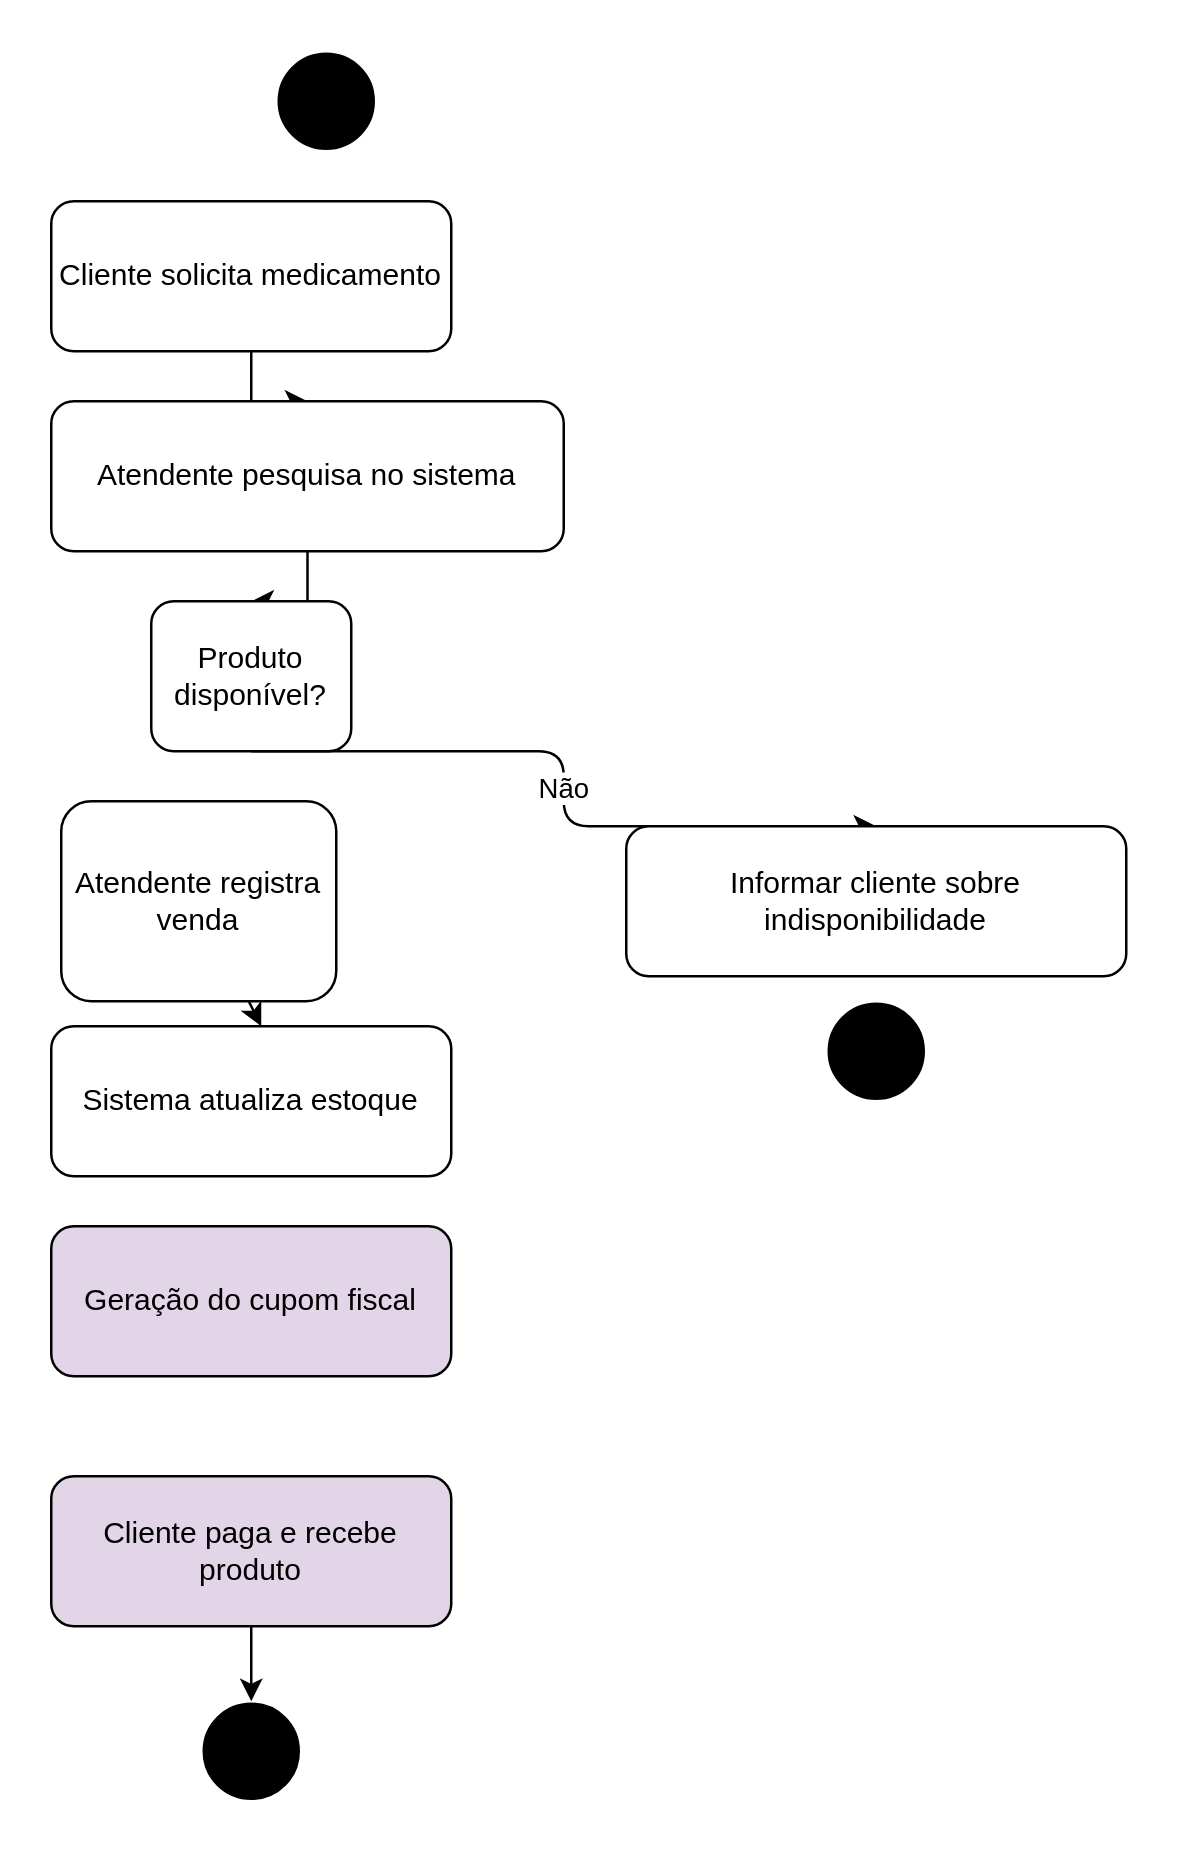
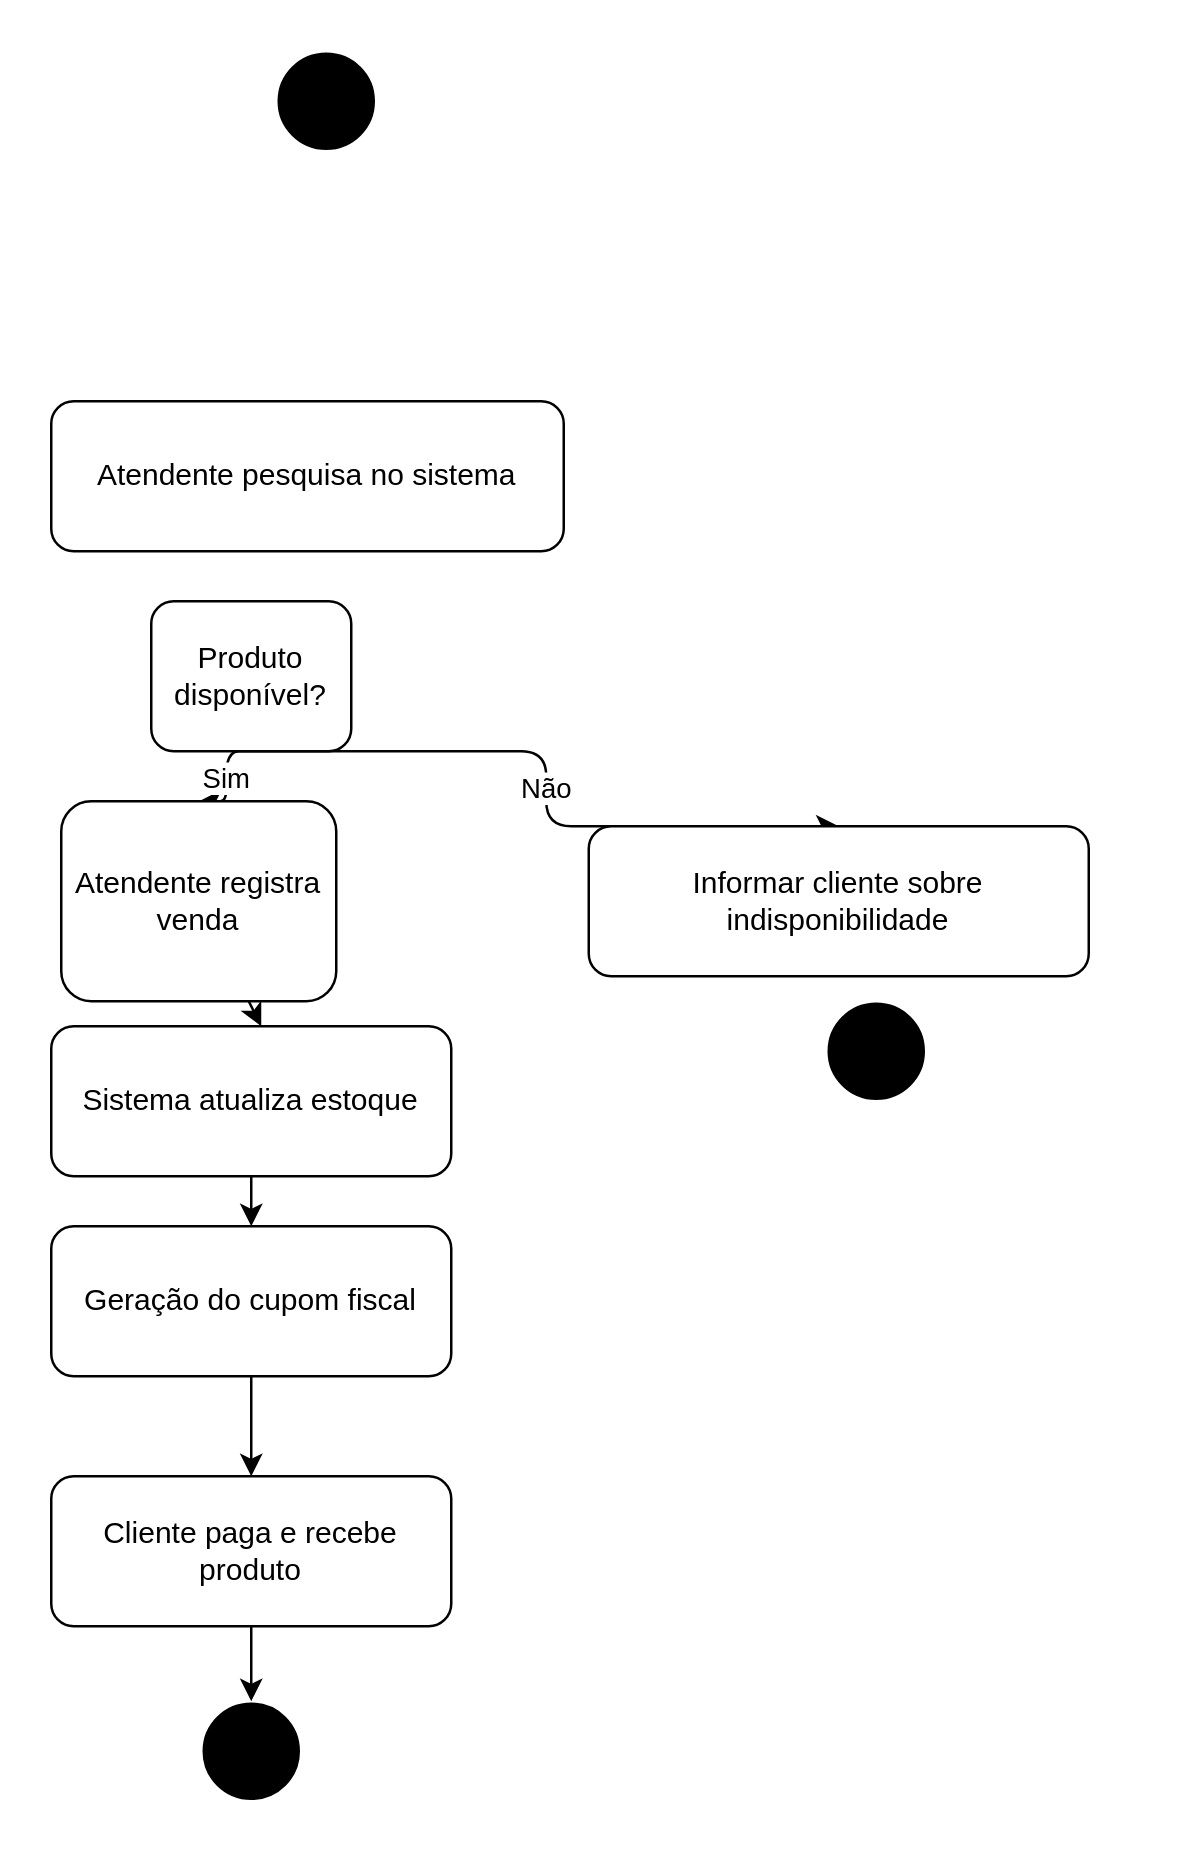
(251, 276) -> none
(251, 377) -> none
(308, 577) -> none
none -> (226, 778)
(876, 901) -> (839, 901)
none -> (251, 1193)
(251, 1301) -> (251, 1301)
none -> (251, 1418)
(251, 1551) -> (251, 1551)
